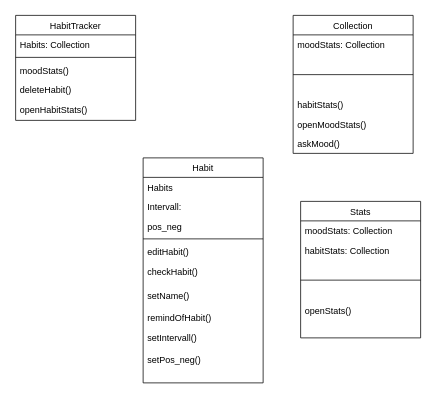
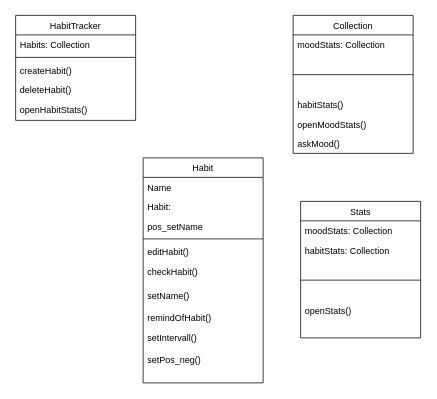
(47, 71) -> (51, 71)
(161, 188) -> (157, 188)
(169, 207) -> (160, 207)
(165, 227) -> (175, 227)
